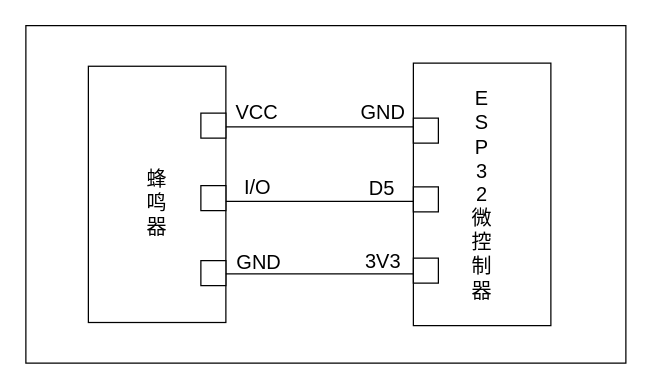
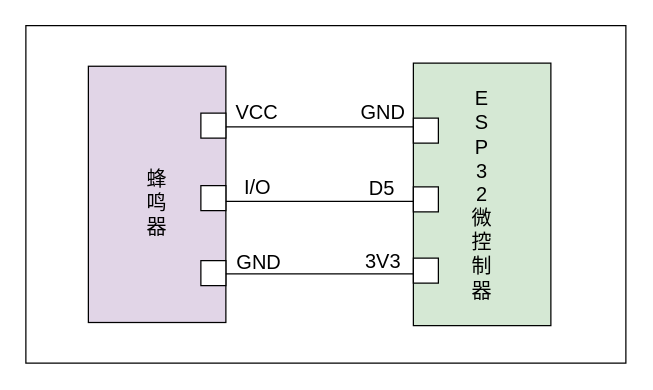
(157, 194) -> (157, 194)
(482, 194) -> (482, 194)
